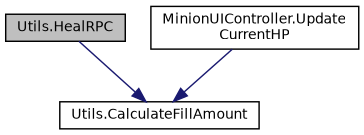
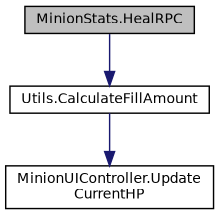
(65, 28) -> (110, 20)
(208, 71) -> (110, 132)
